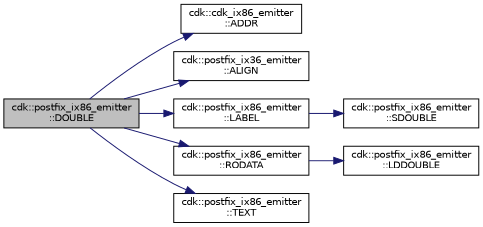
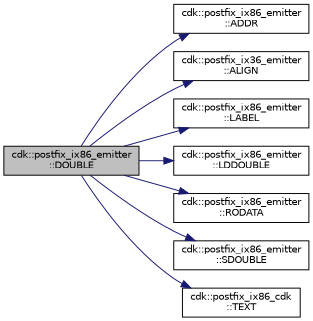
(241, 19) -> (241, 19)
(321, 113) -> (136, 209)
(321, 161) -> (151, 161)
(241, 208) -> (241, 303)
